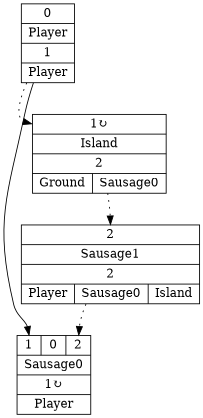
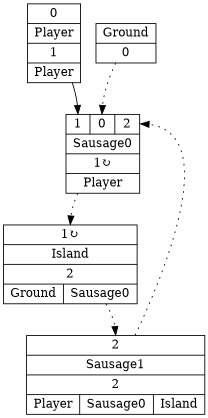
none -> (126, 43)
(20, 102) -> (74, 204)
